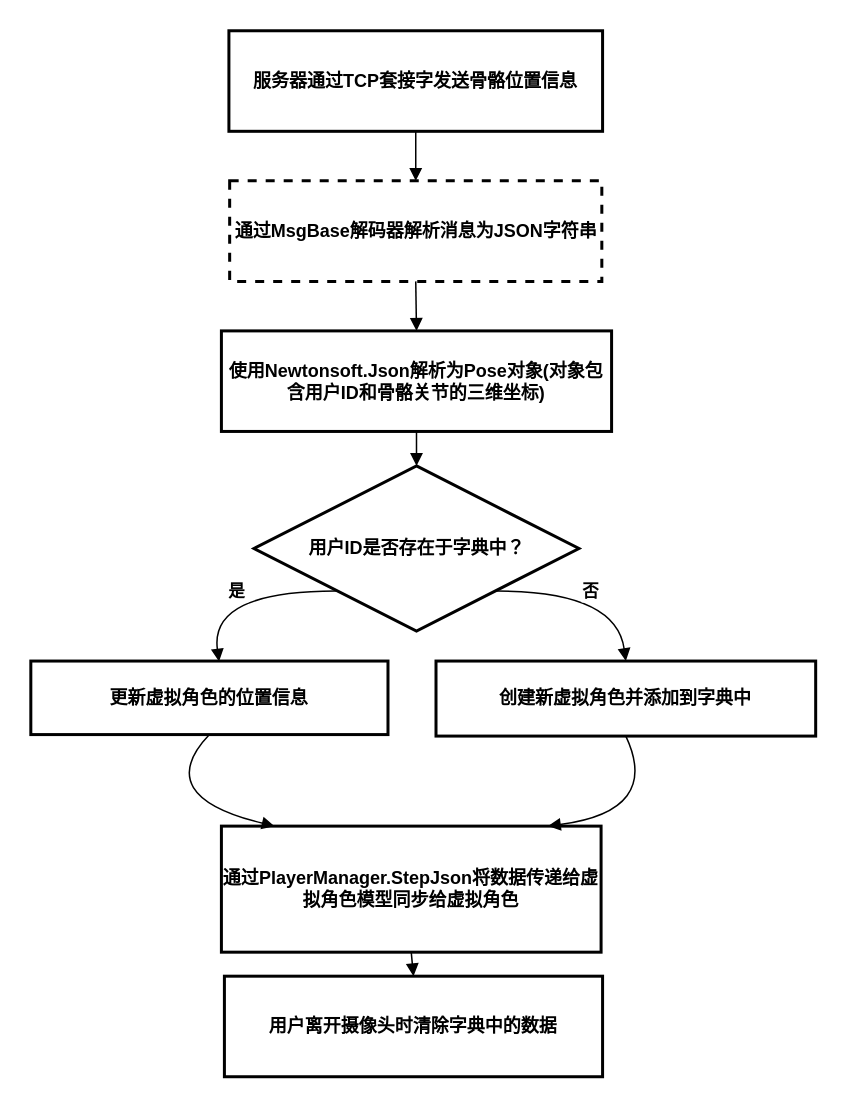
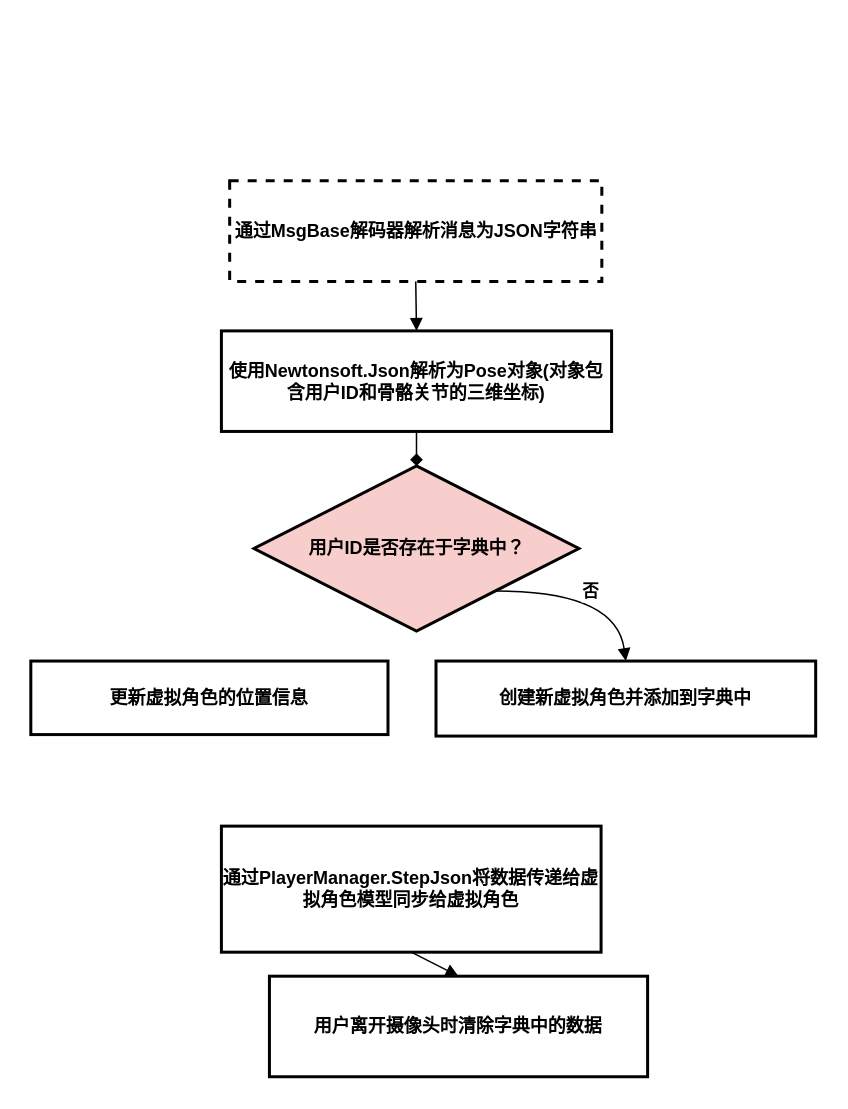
(416, 81) -> none
(416, 151) -> none
(416, 453) -> (416, 452)
(416, 548) -> (416, 548)
(262, 599) -> none
(200, 795) -> none
(622, 800) -> none
(413, 1026) -> (458, 1026)
